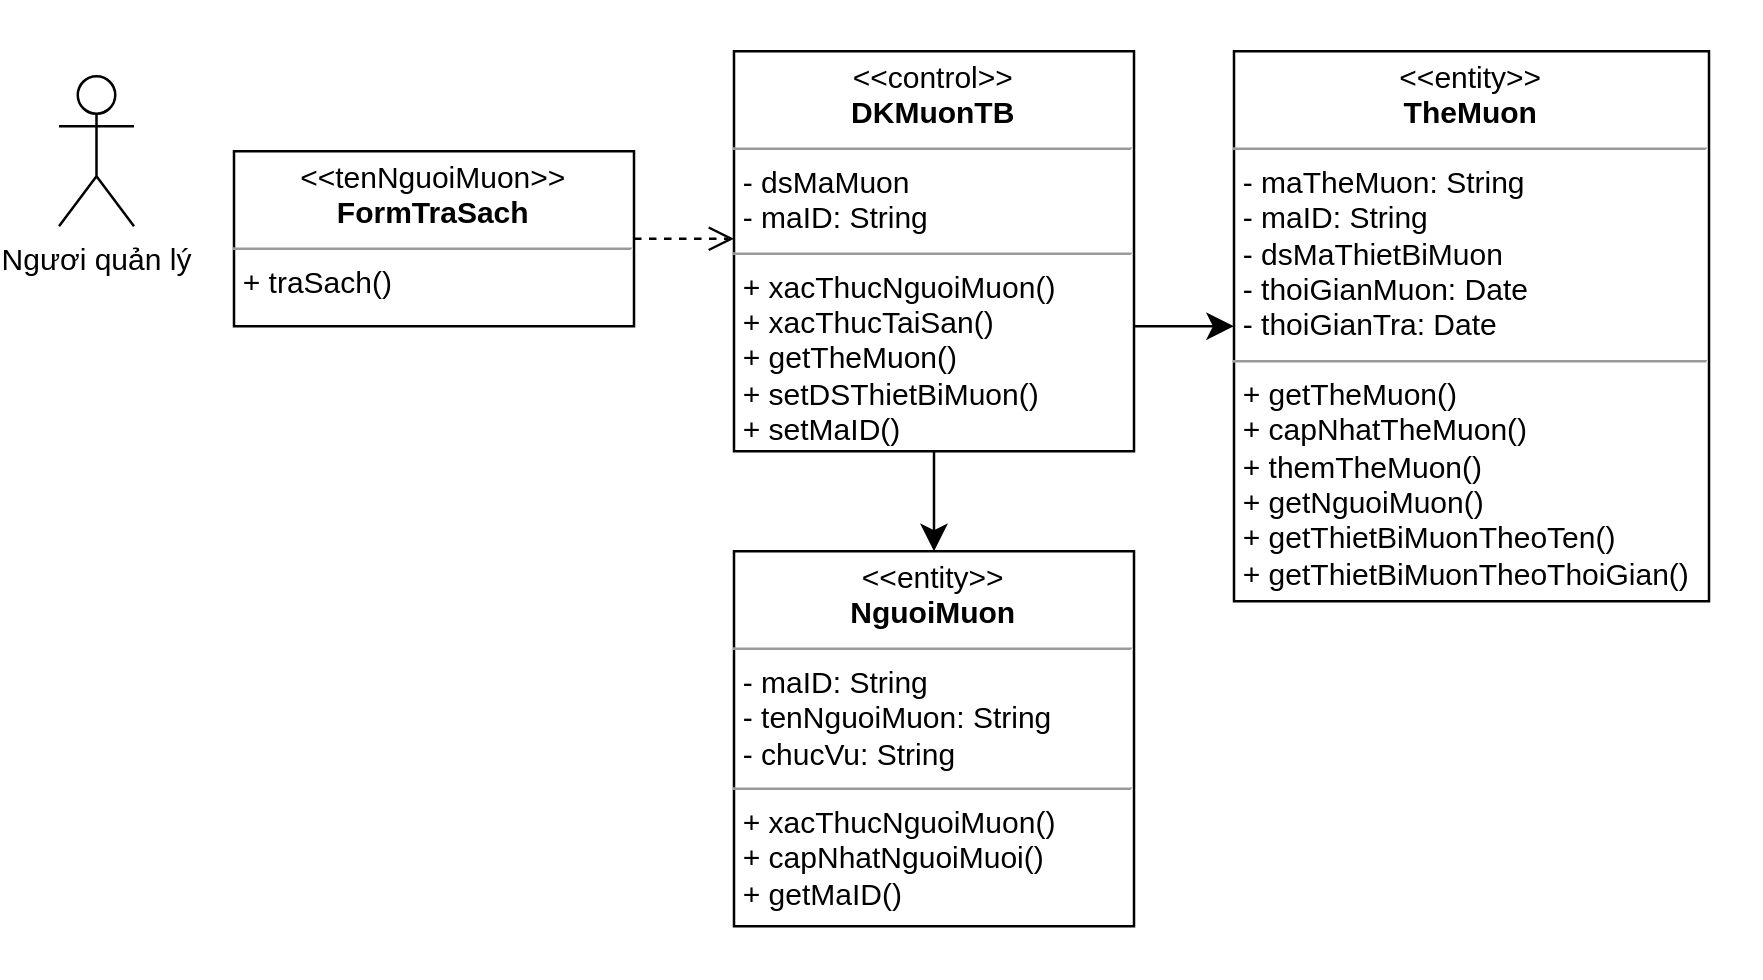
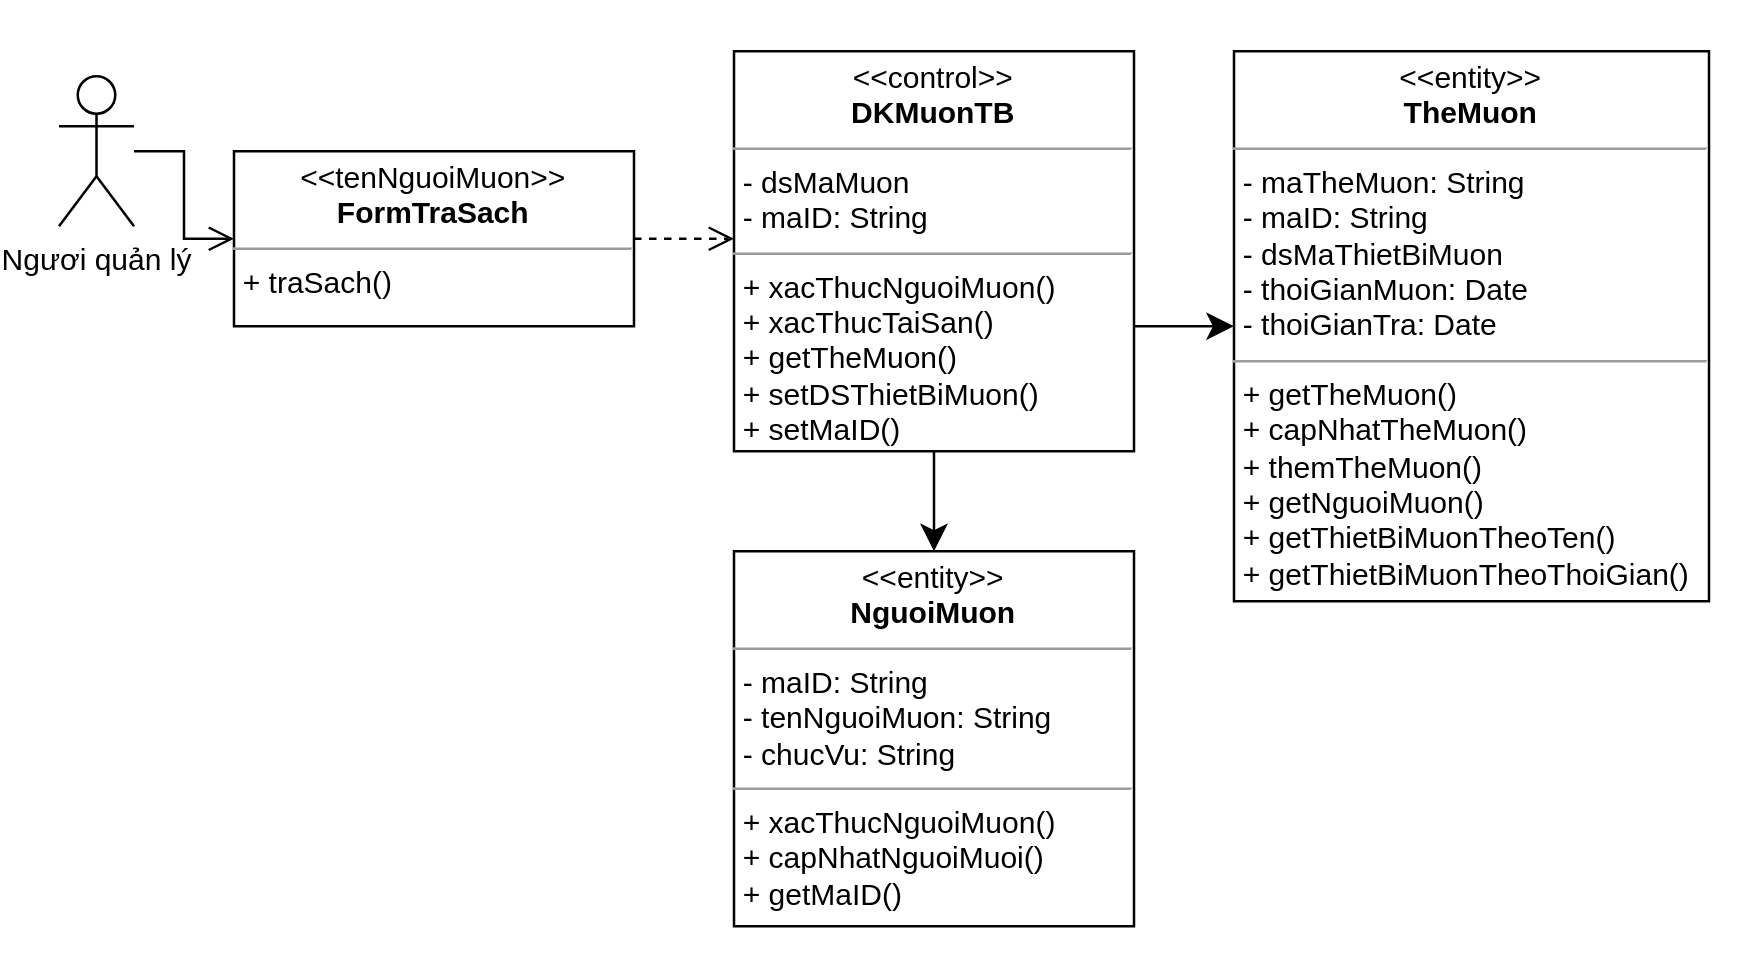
none -> (184, 191)
